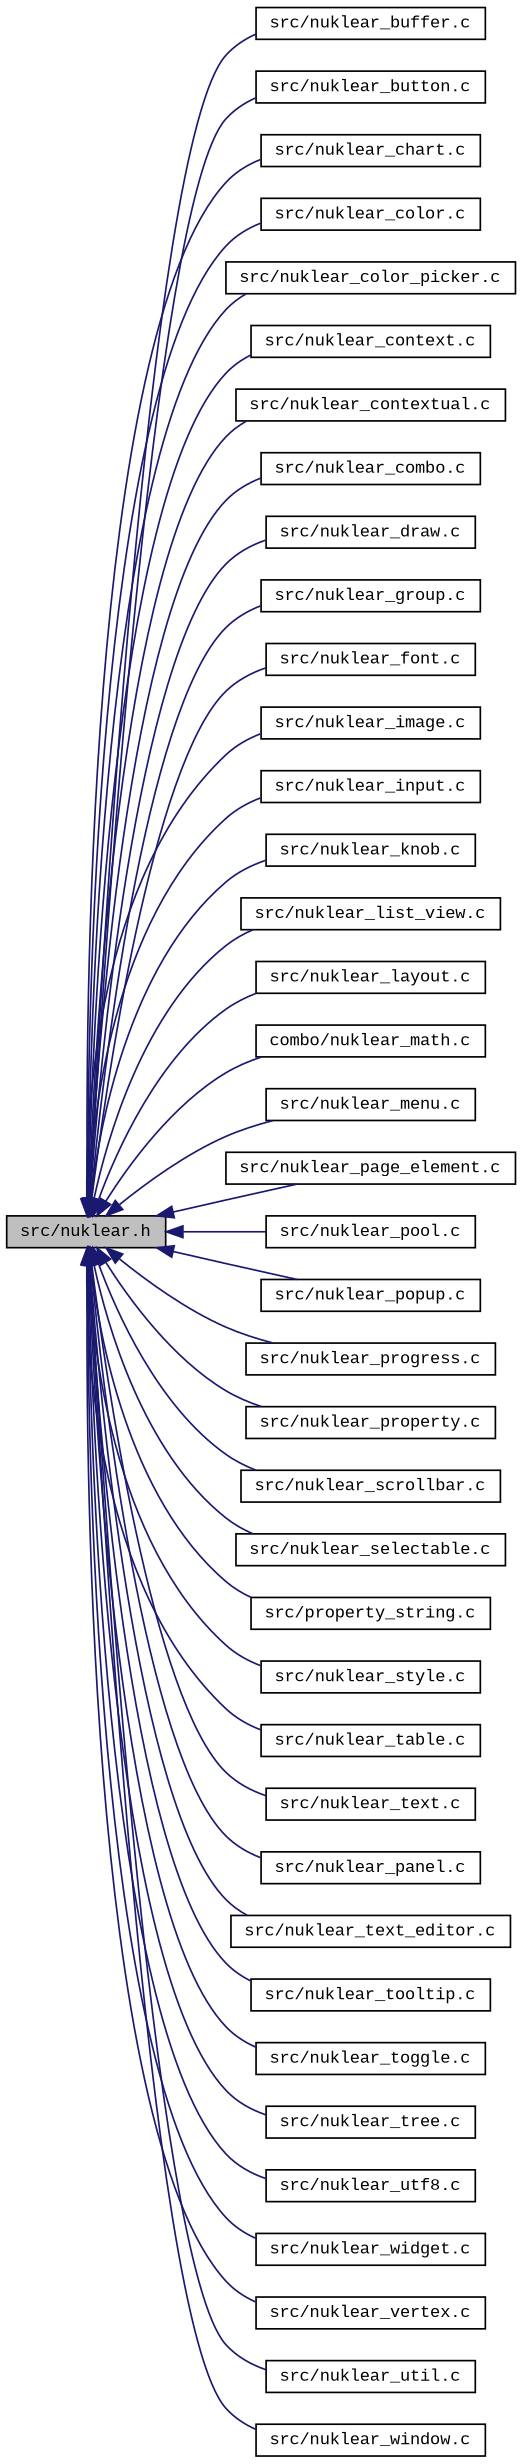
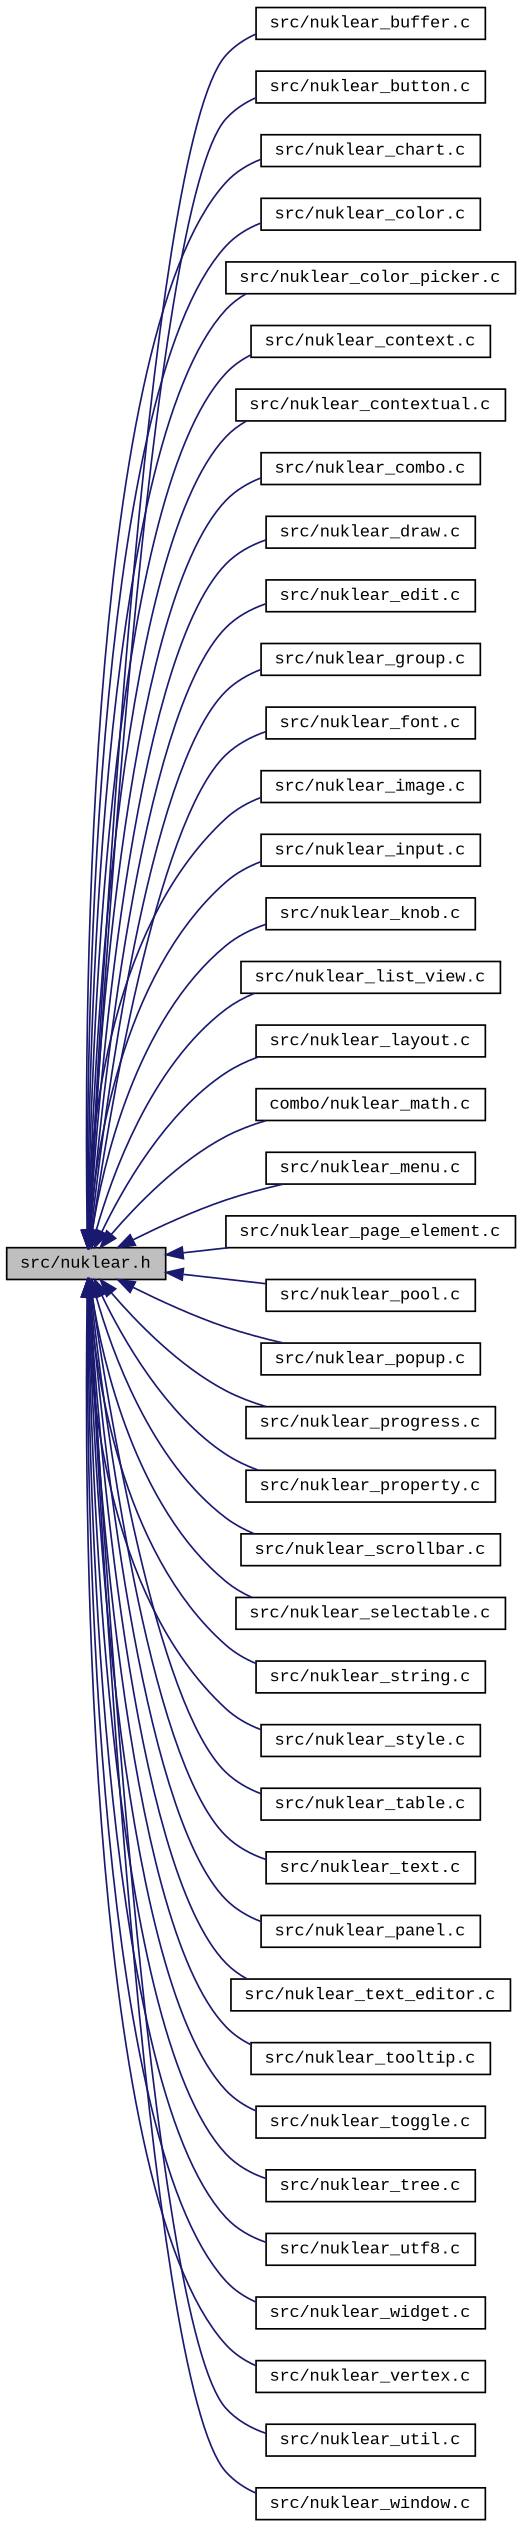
none -> (371, 596)
(371, 1613) -> (371, 1677)
